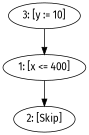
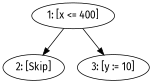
(44, 38) -> (91, 39)
